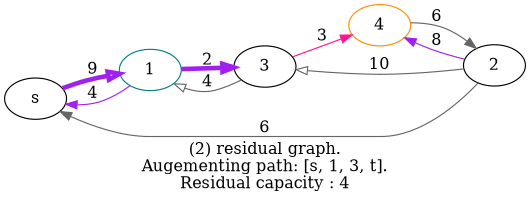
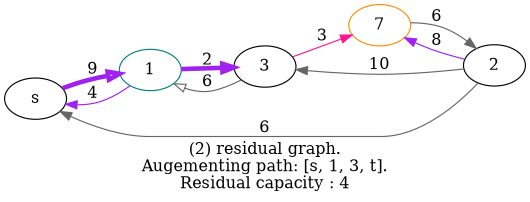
(380, 25) -> (380, 25)
(386, 74) -> (386, 74)
(208, 82) -> (208, 82)
